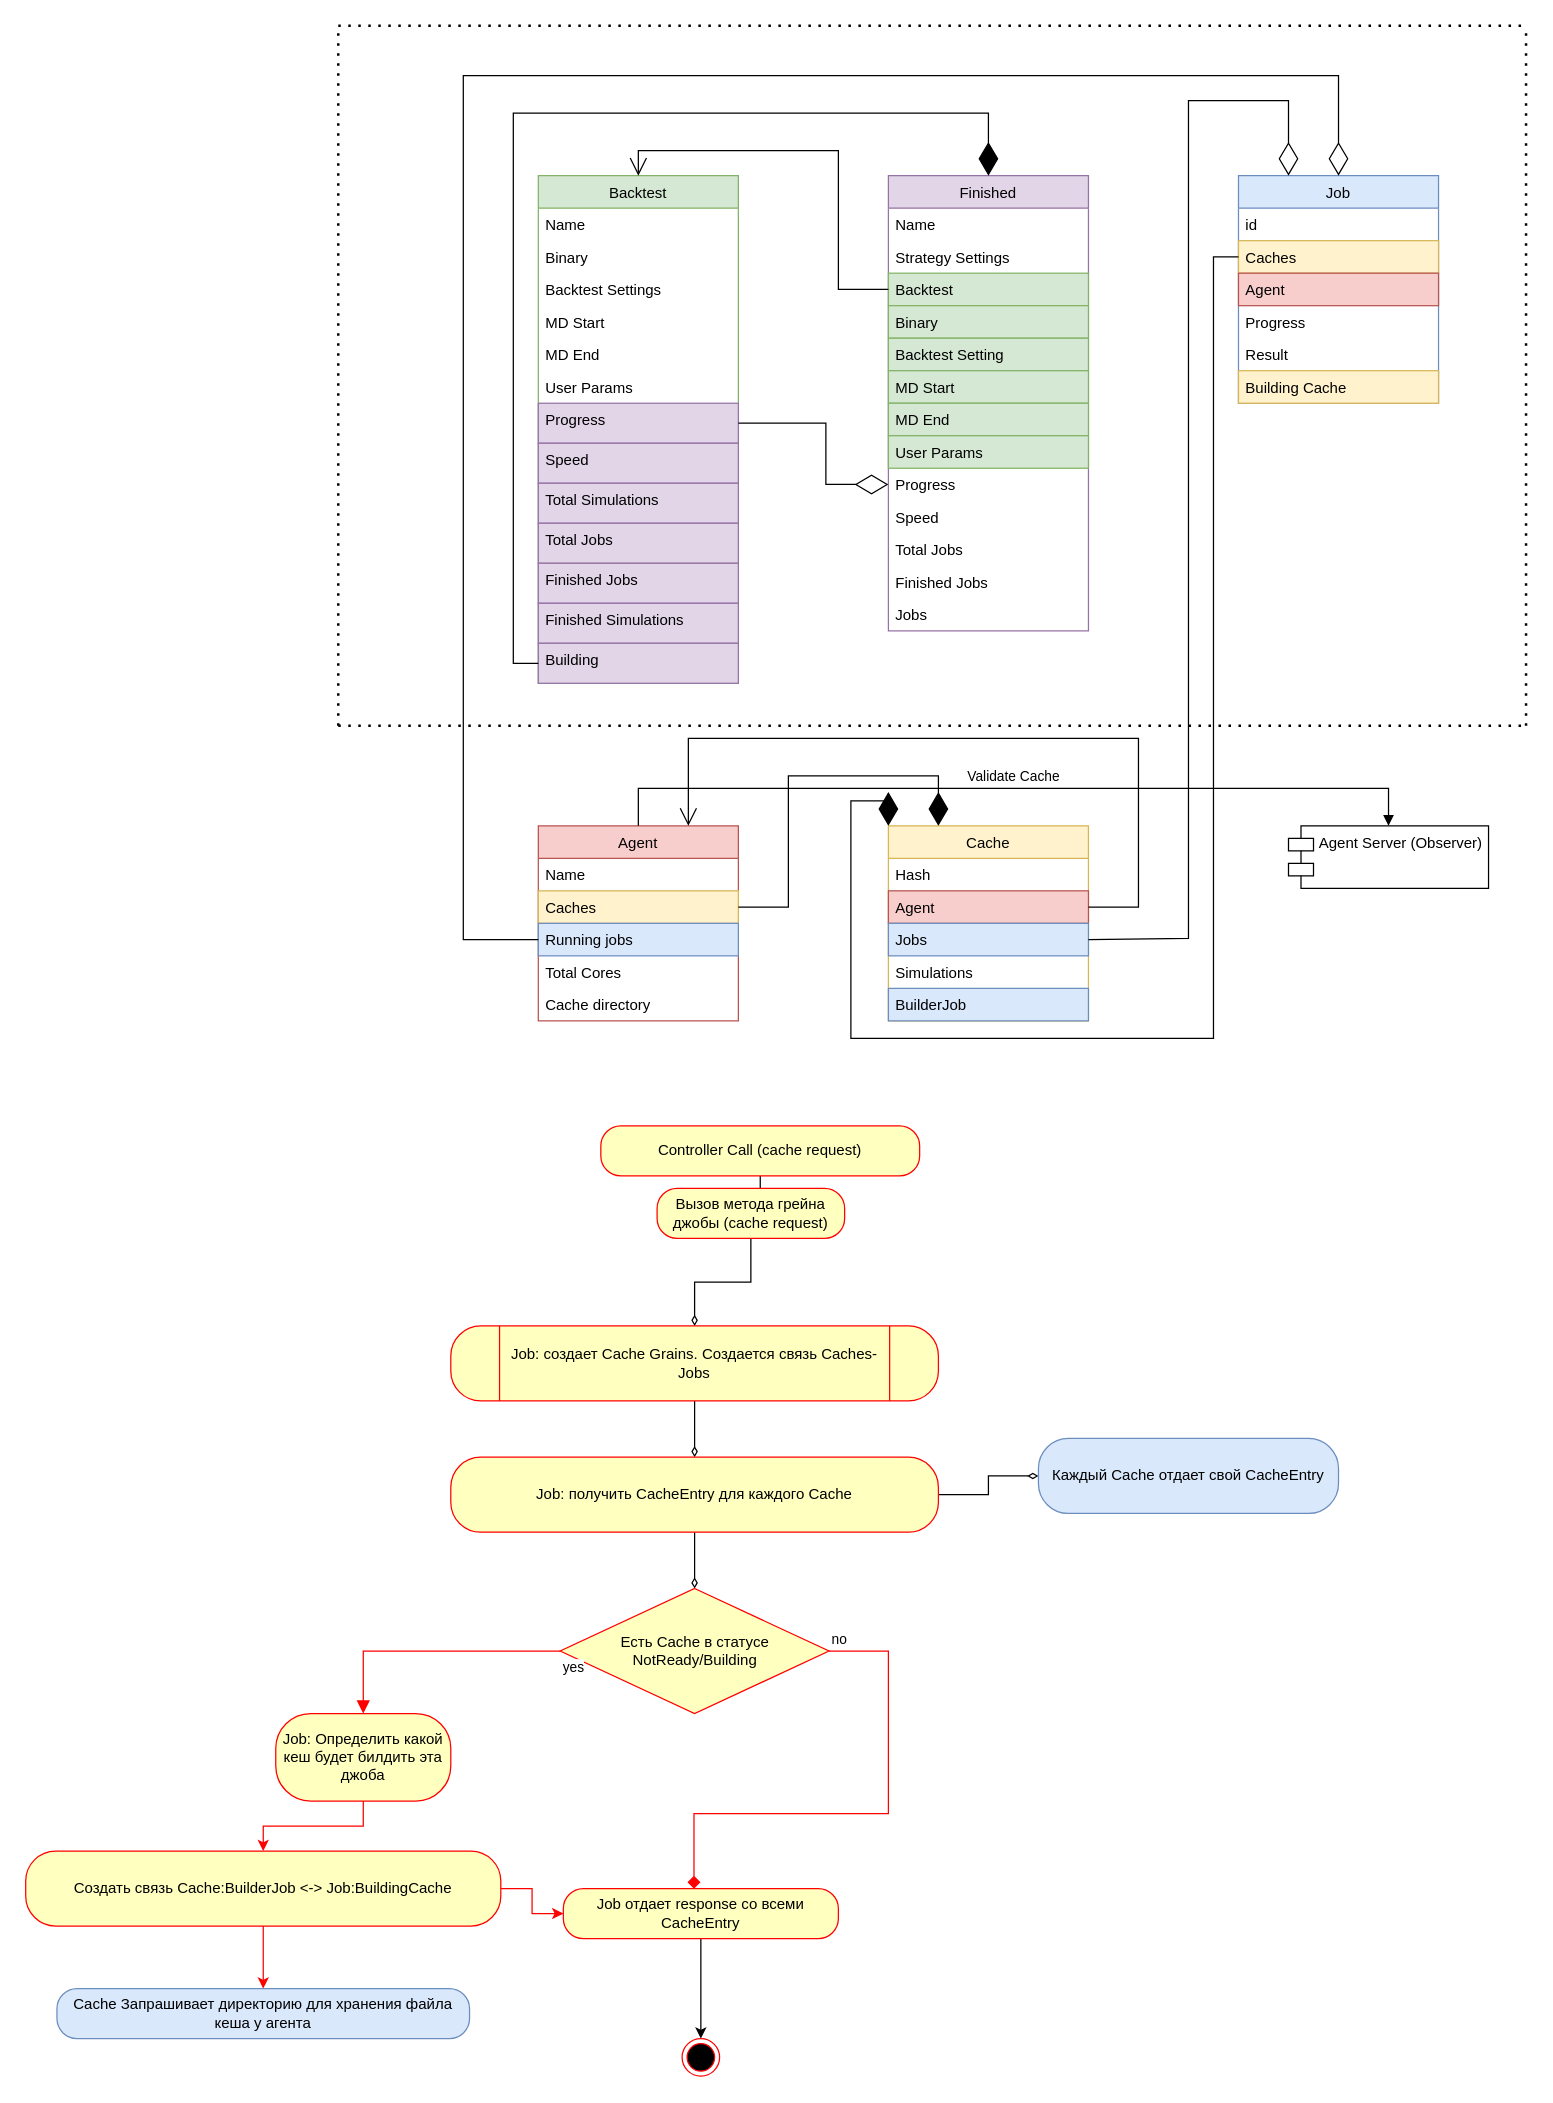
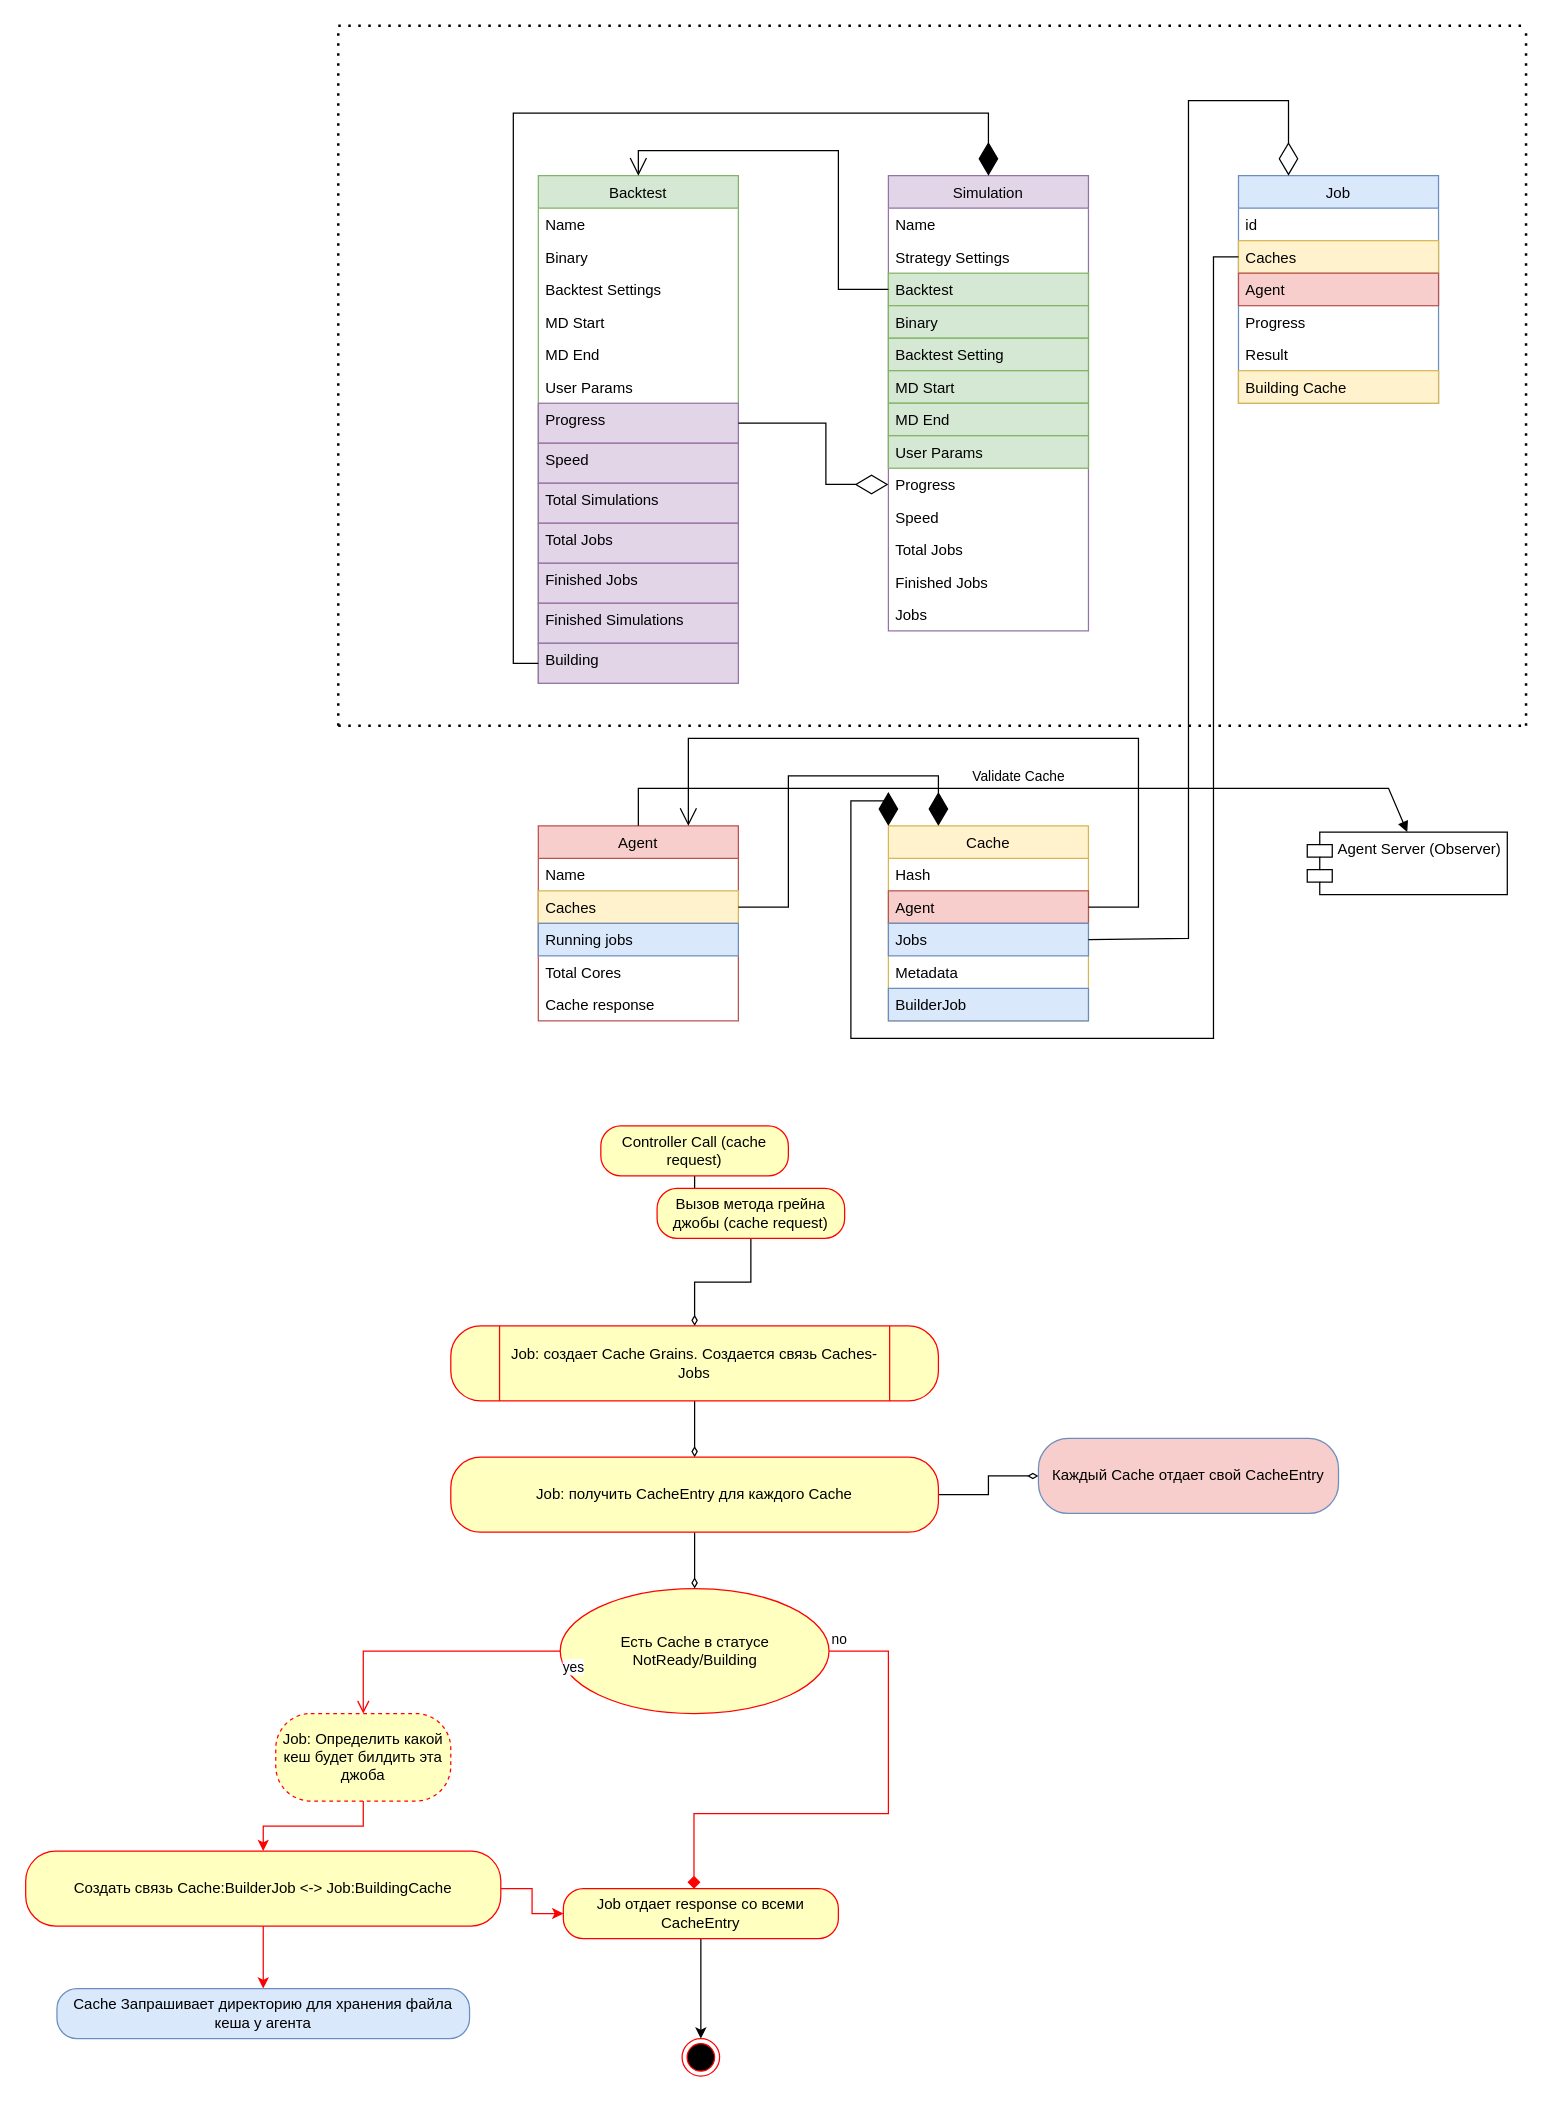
(466, 76) -> none
(988, 193) -> (988, 193)
(1388, 857) -> (1407, 863)
(935, 973) -> (929, 973)
(604, 1005) -> (602, 1005)
(760, 1151) -> (694, 1151)
(1188, 1476) -> (1188, 1476)
(694, 1651) -> (694, 1651)
(363, 1699) -> (363, 1704)
(363, 1757) -> (363, 1757)
